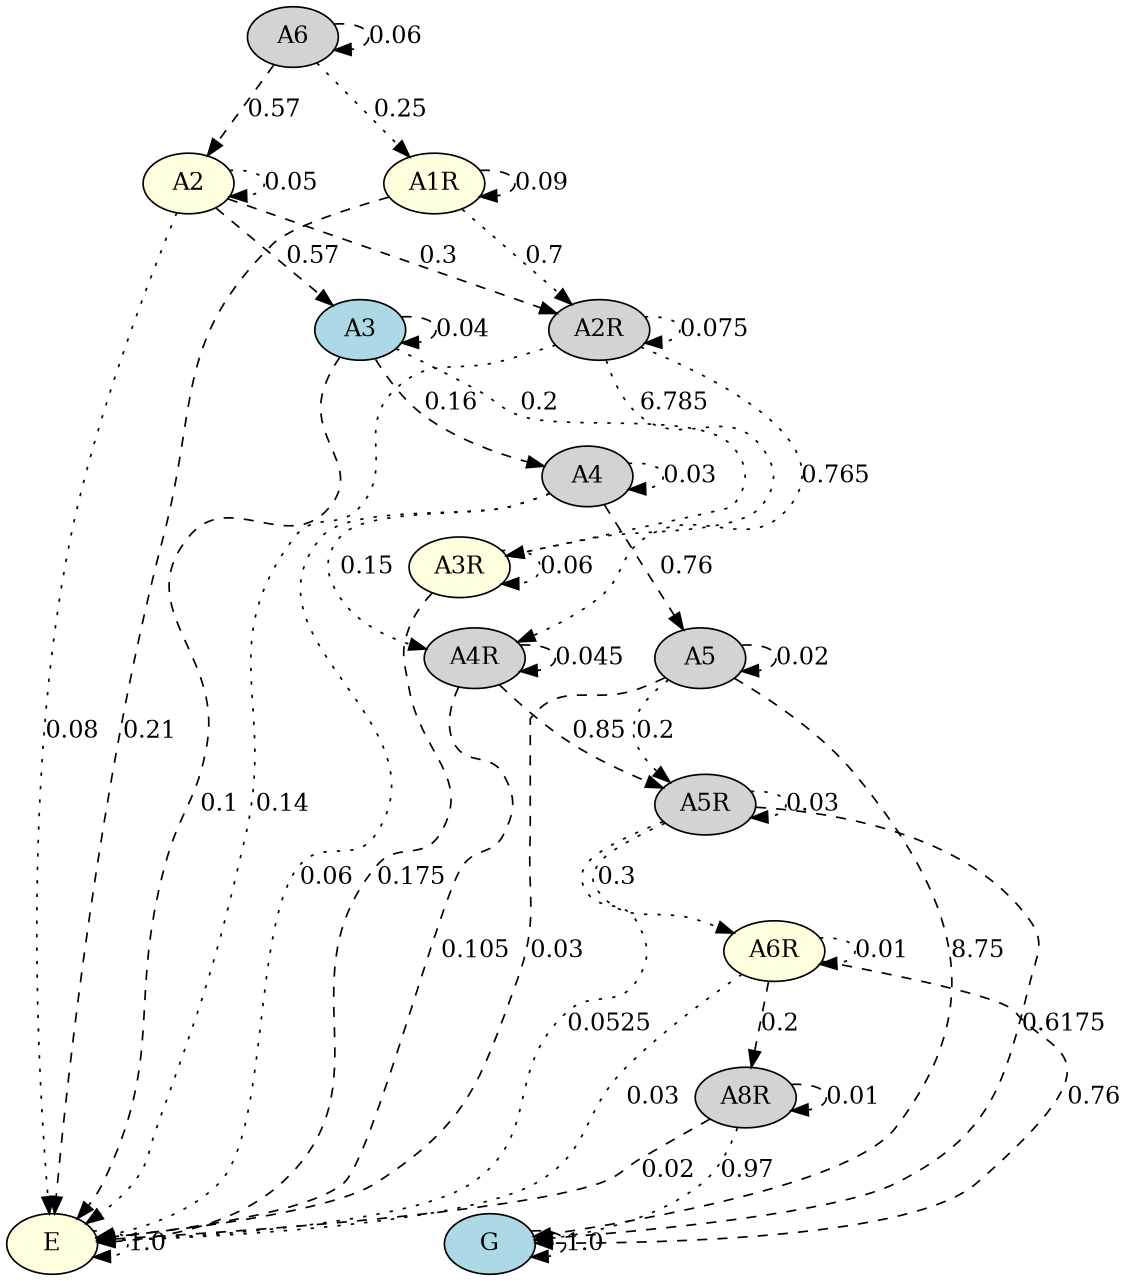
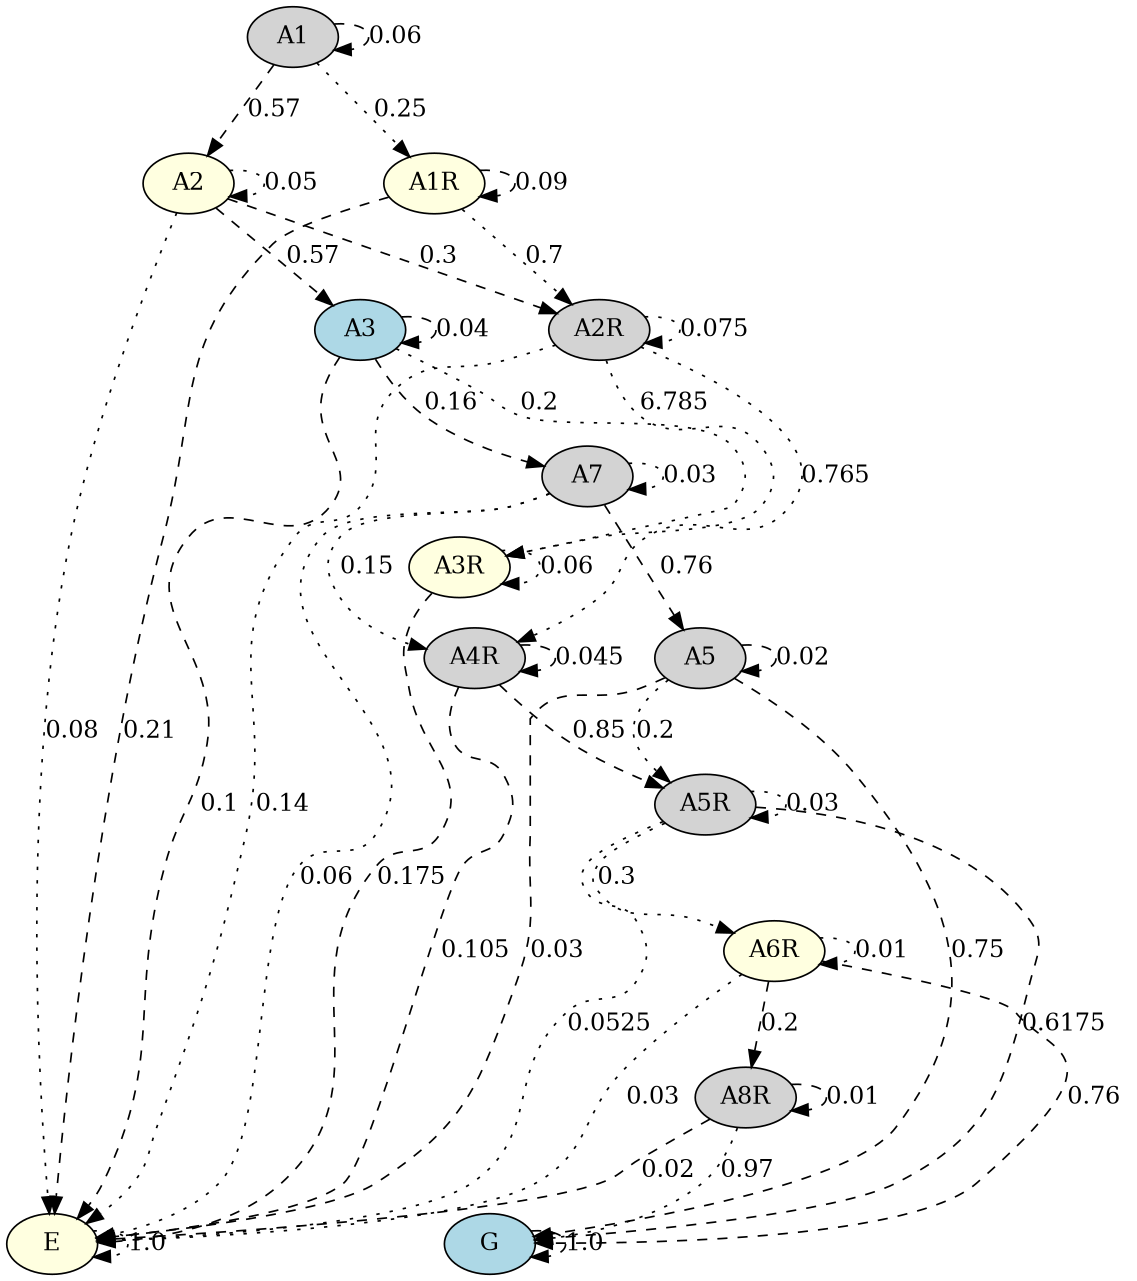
(293, 37) -> (293, 37)
(587, 476) -> (587, 476)
(978, 951) -> (978, 951)
